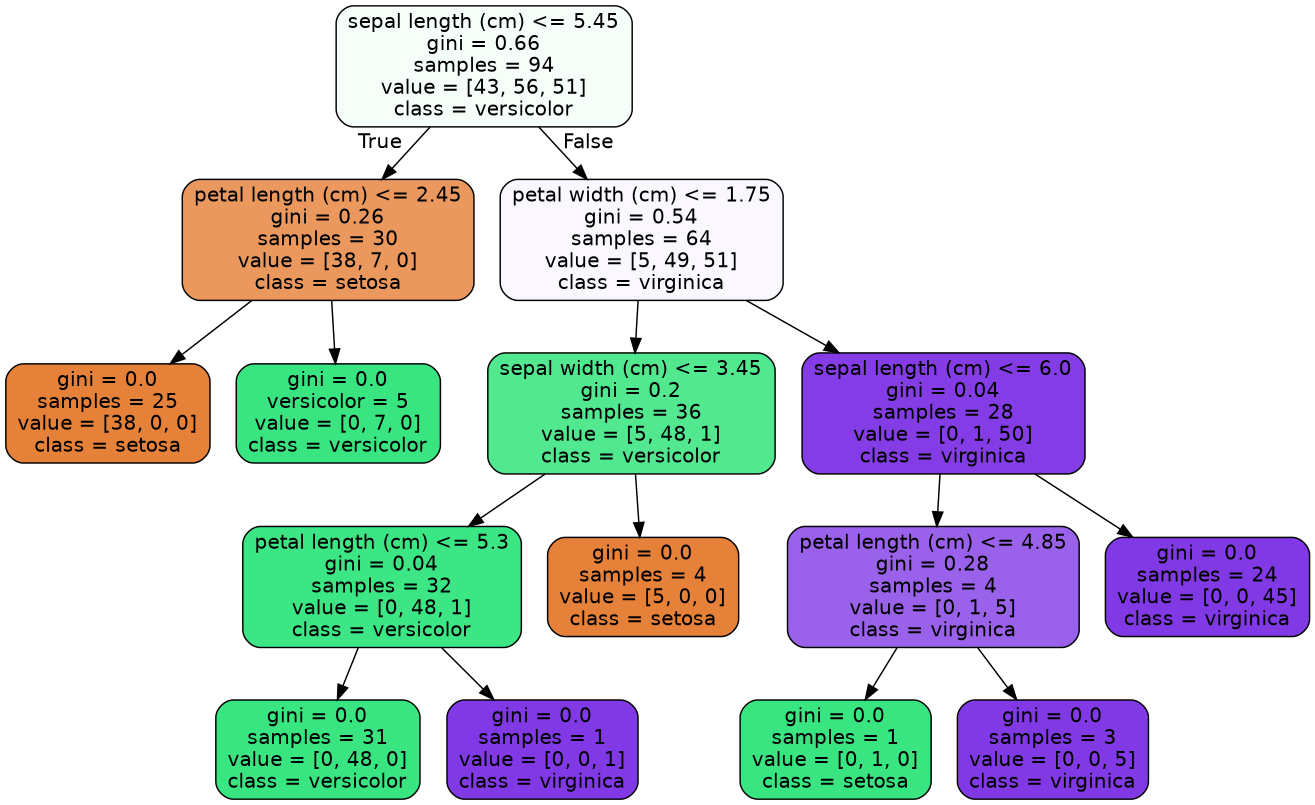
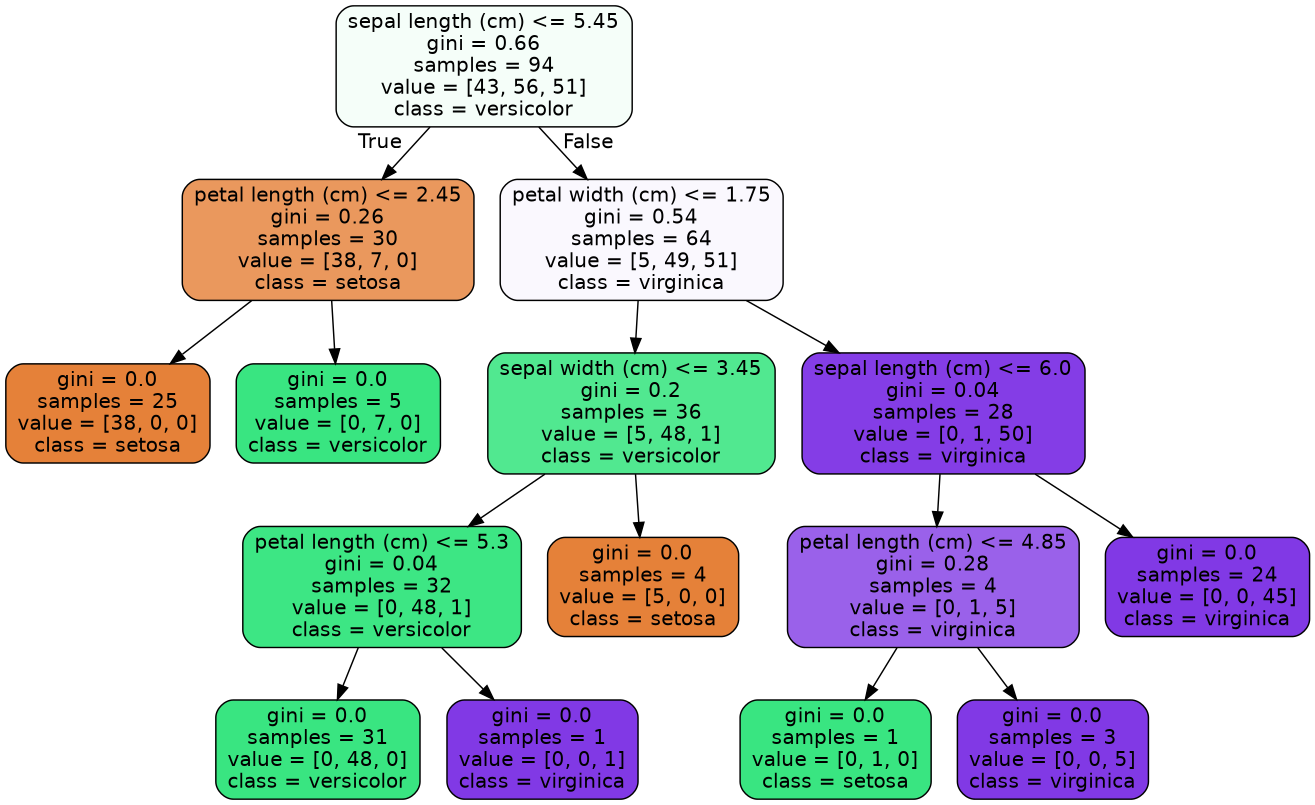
(338, 413) -> (338, 413)
